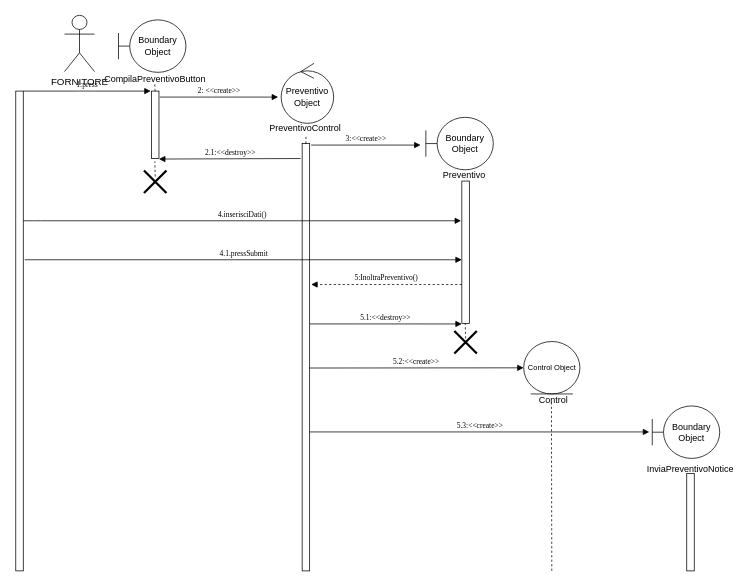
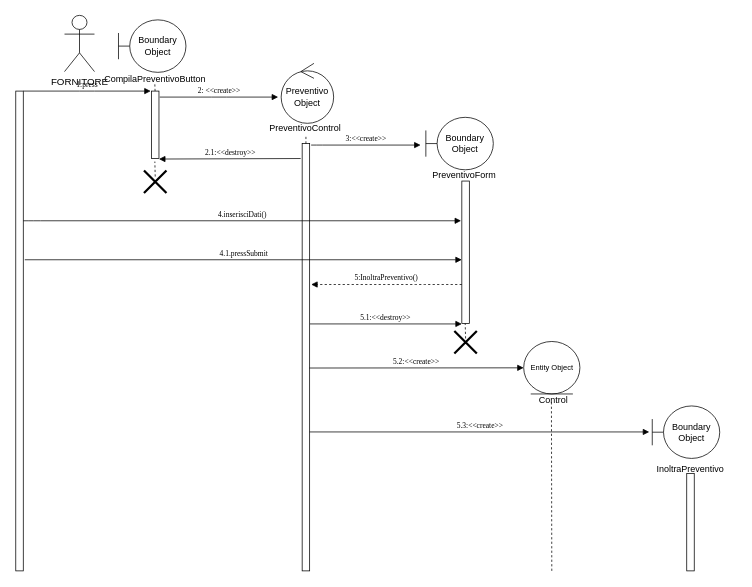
(465, 176) -> (465, 176)
(552, 368) -> (552, 368)
(690, 469) -> (690, 469)
